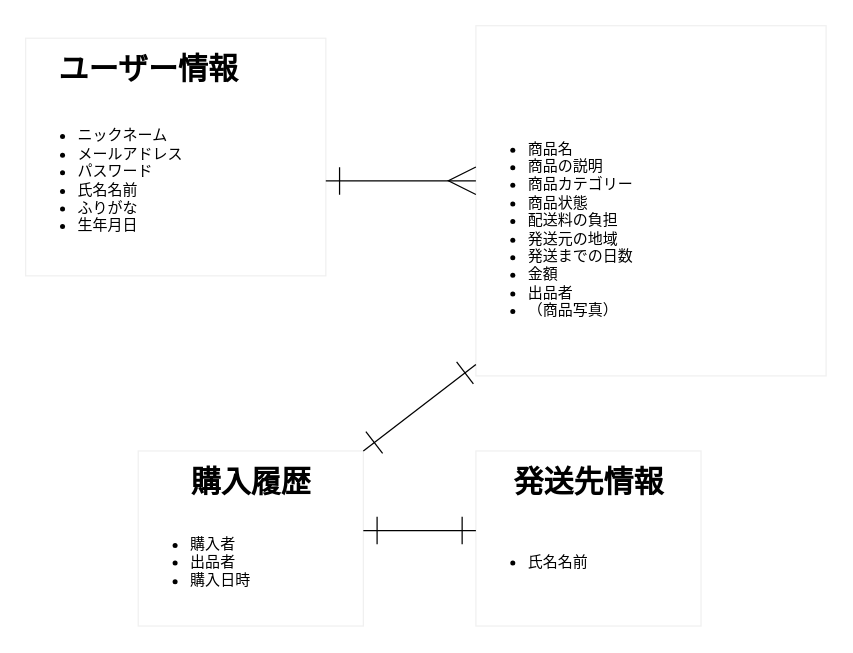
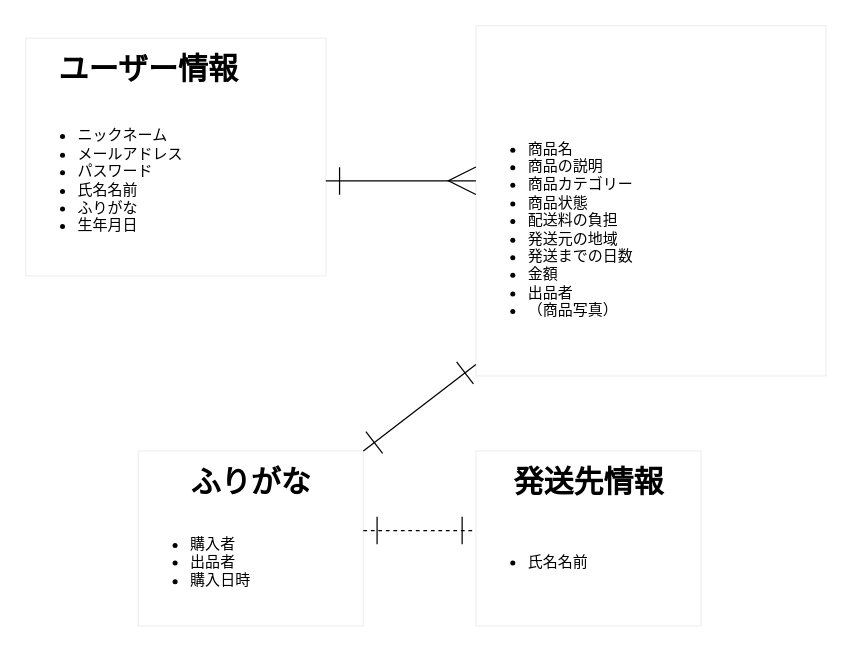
(251, 482) -> (251, 482)
(420, 530) -> (420, 530)
